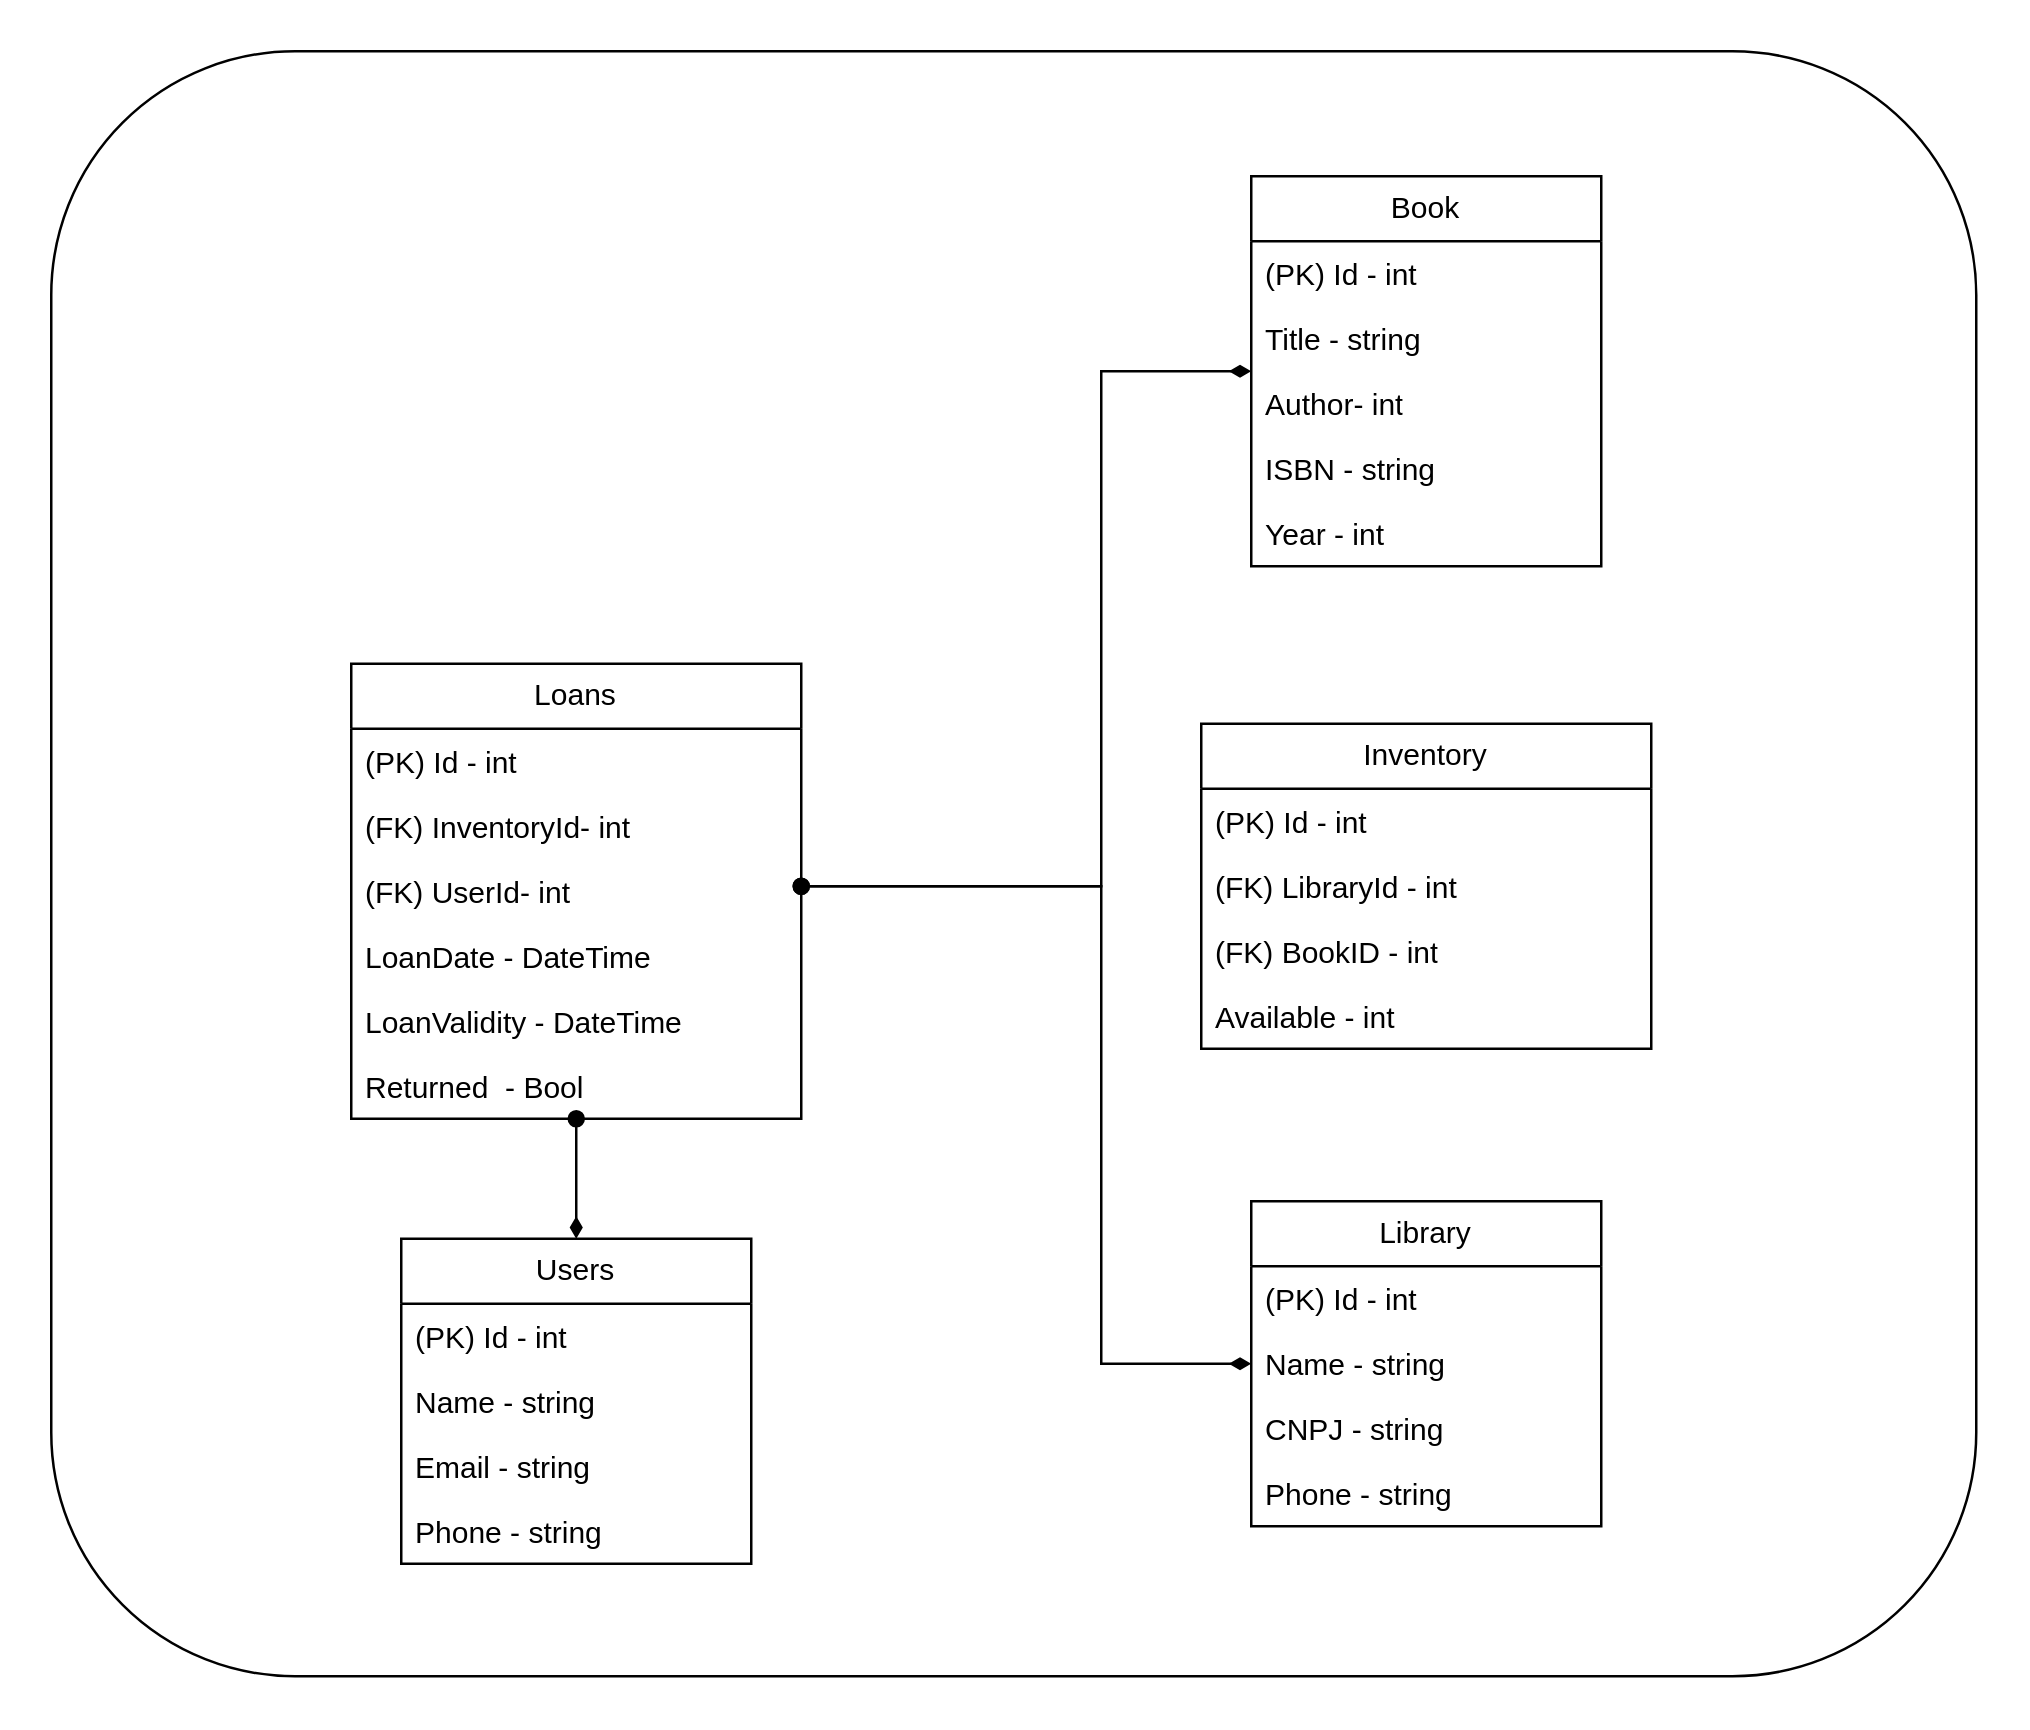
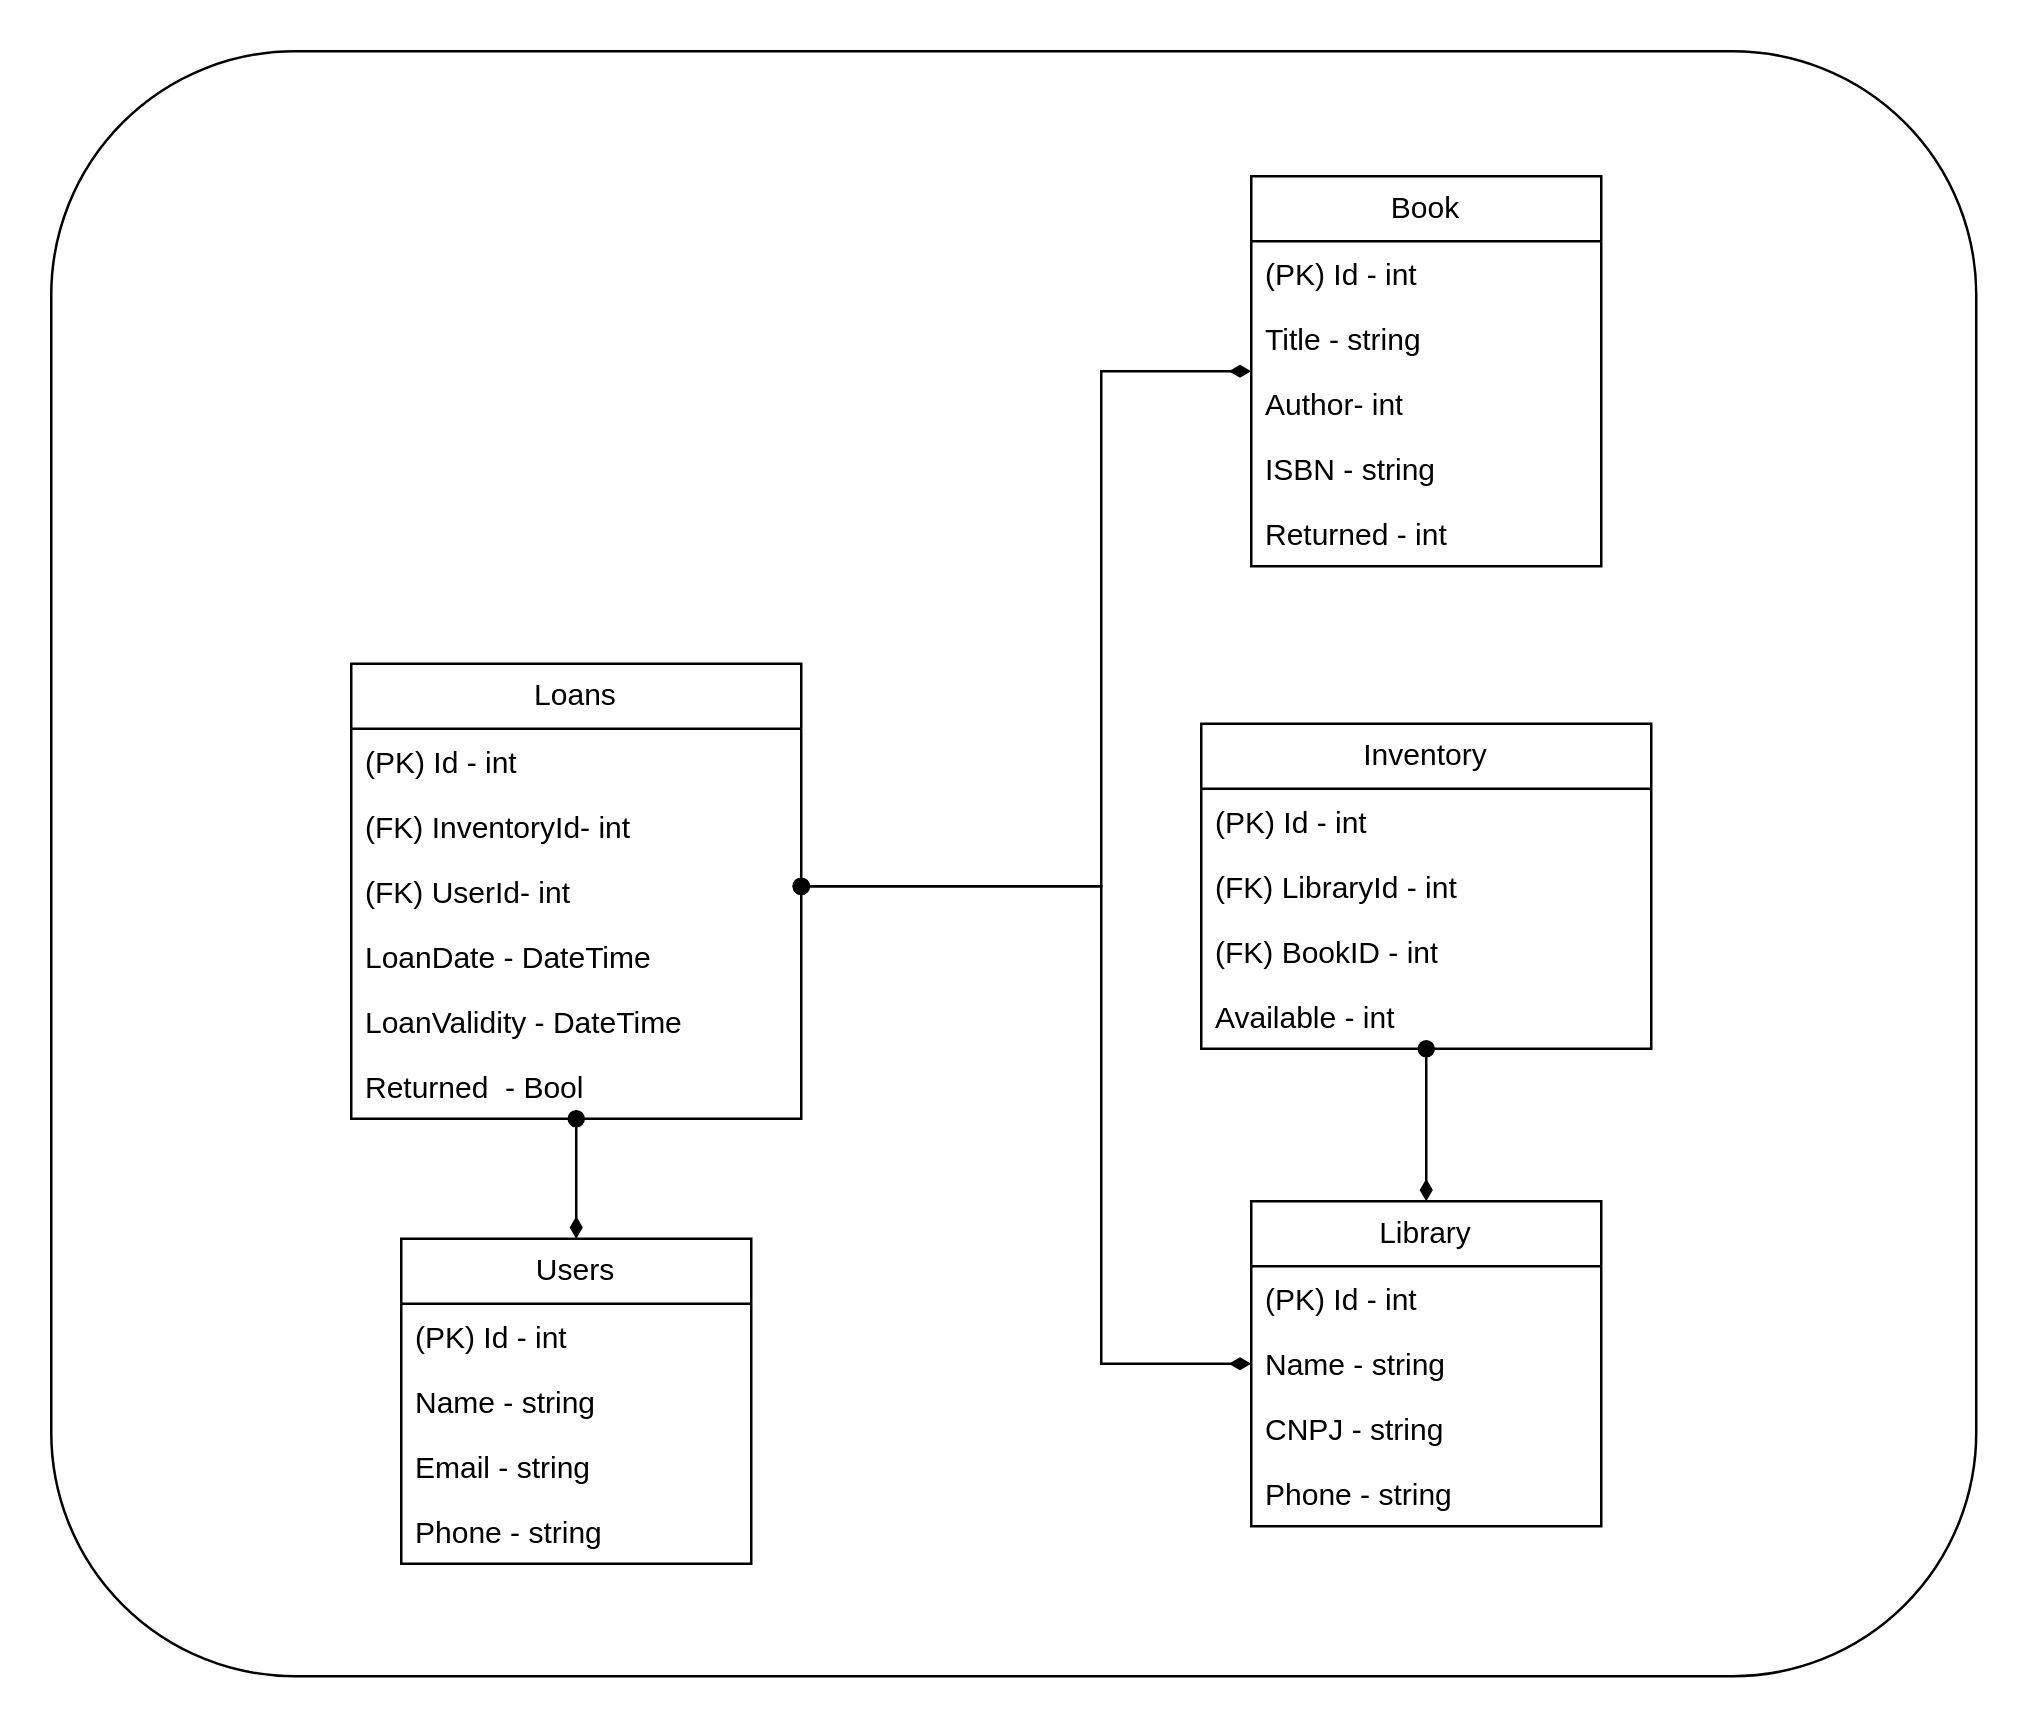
(1339, 537) -> (1372, 537)
none -> (1426, 1118)
